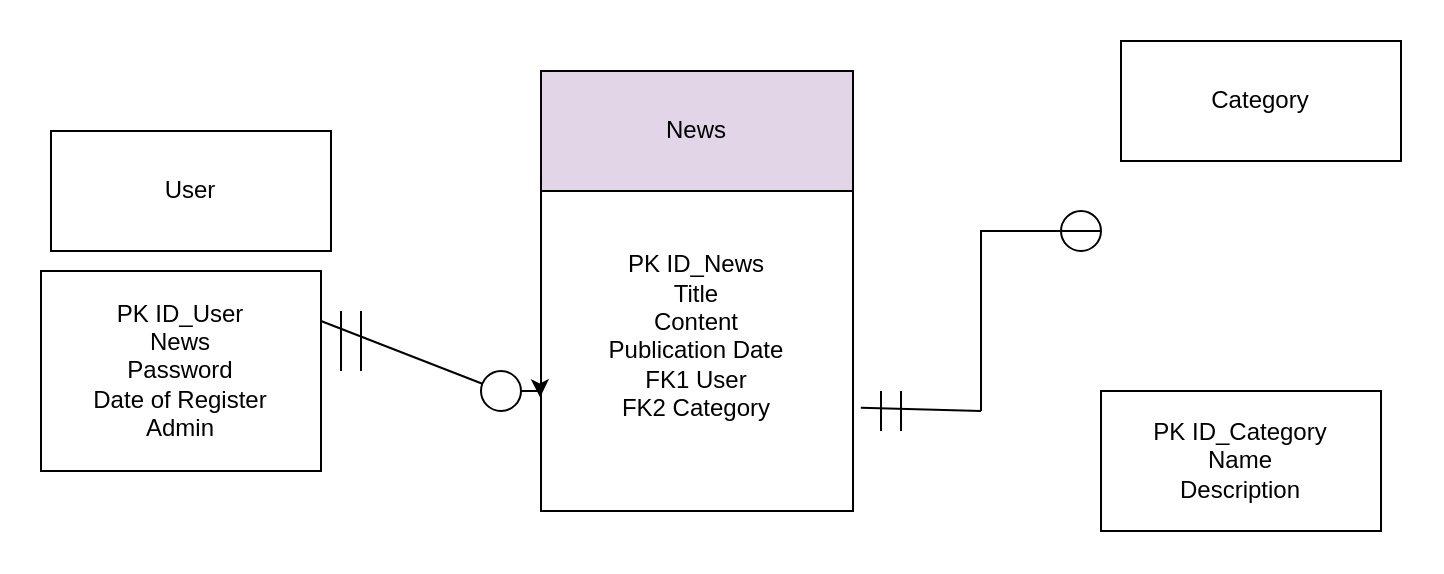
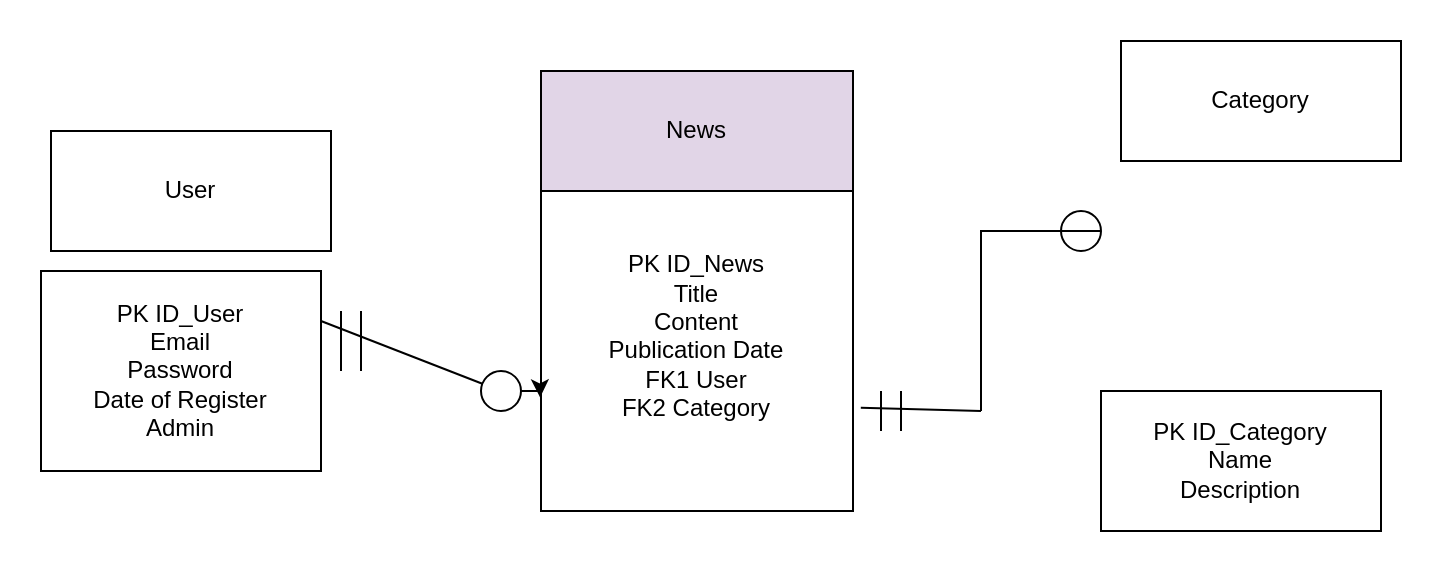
(181, 371) -> (181, 371)
